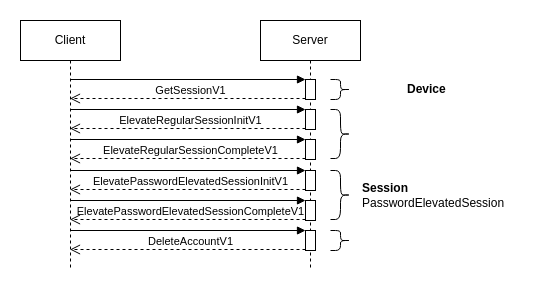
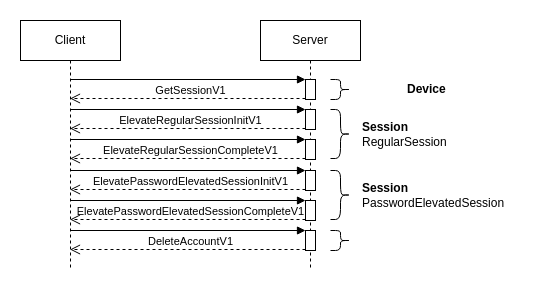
none -> (411, 134)
